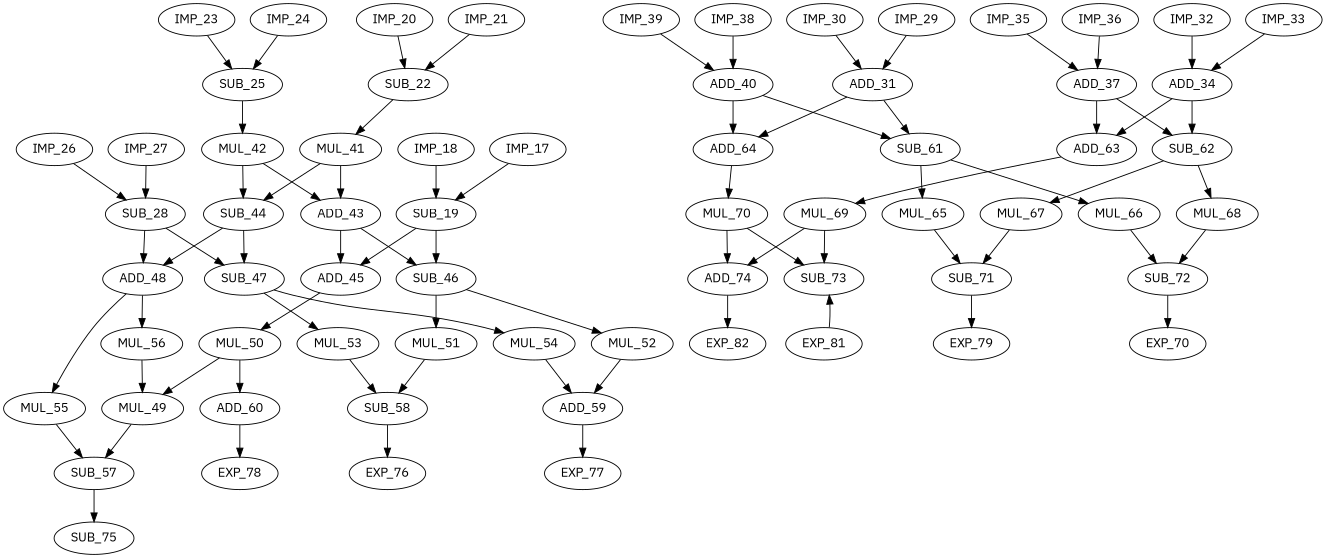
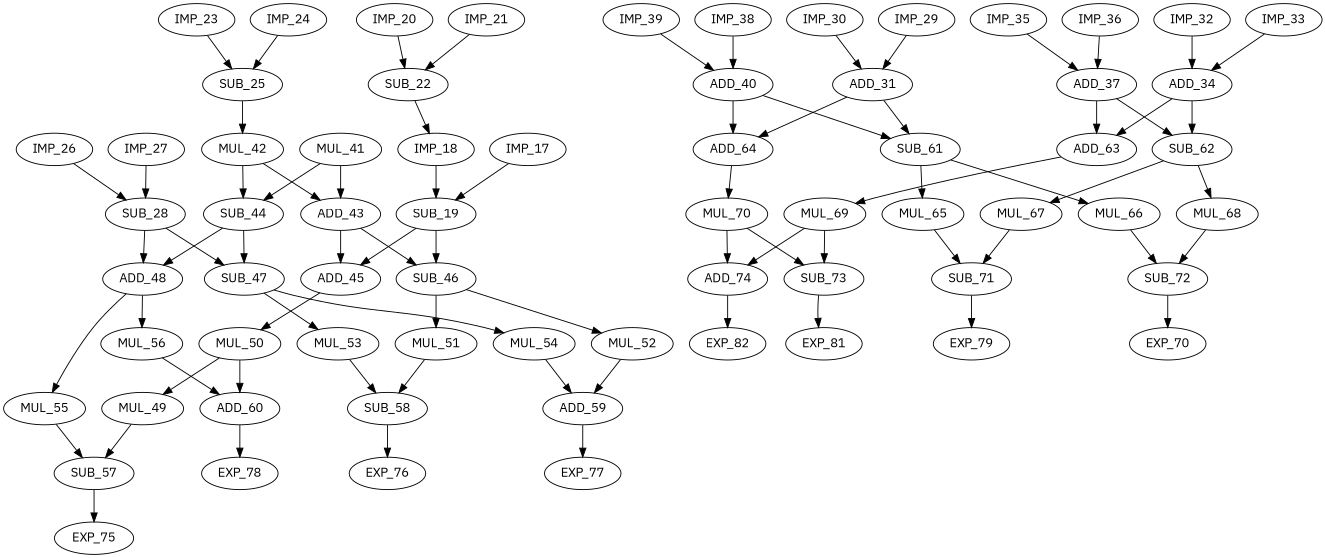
(378, 114) -> (420, 113)
(830, 316) -> (818, 307)
(142, 372) -> (186, 373)
(94, 538) -> (94, 538)
